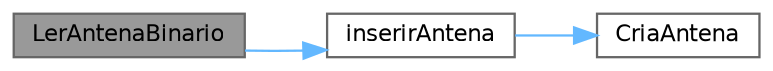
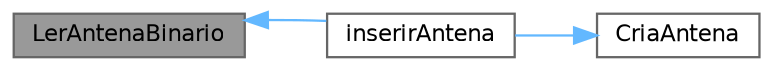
(274, 51) -> (297, 20)
